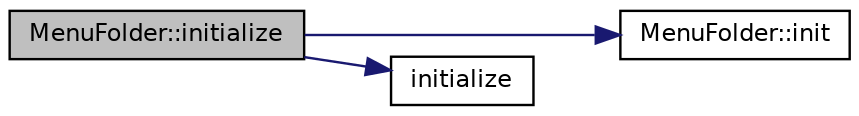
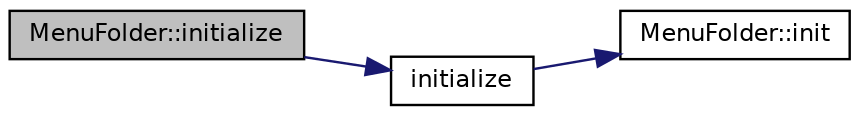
(450, 35) -> (565, 64)
